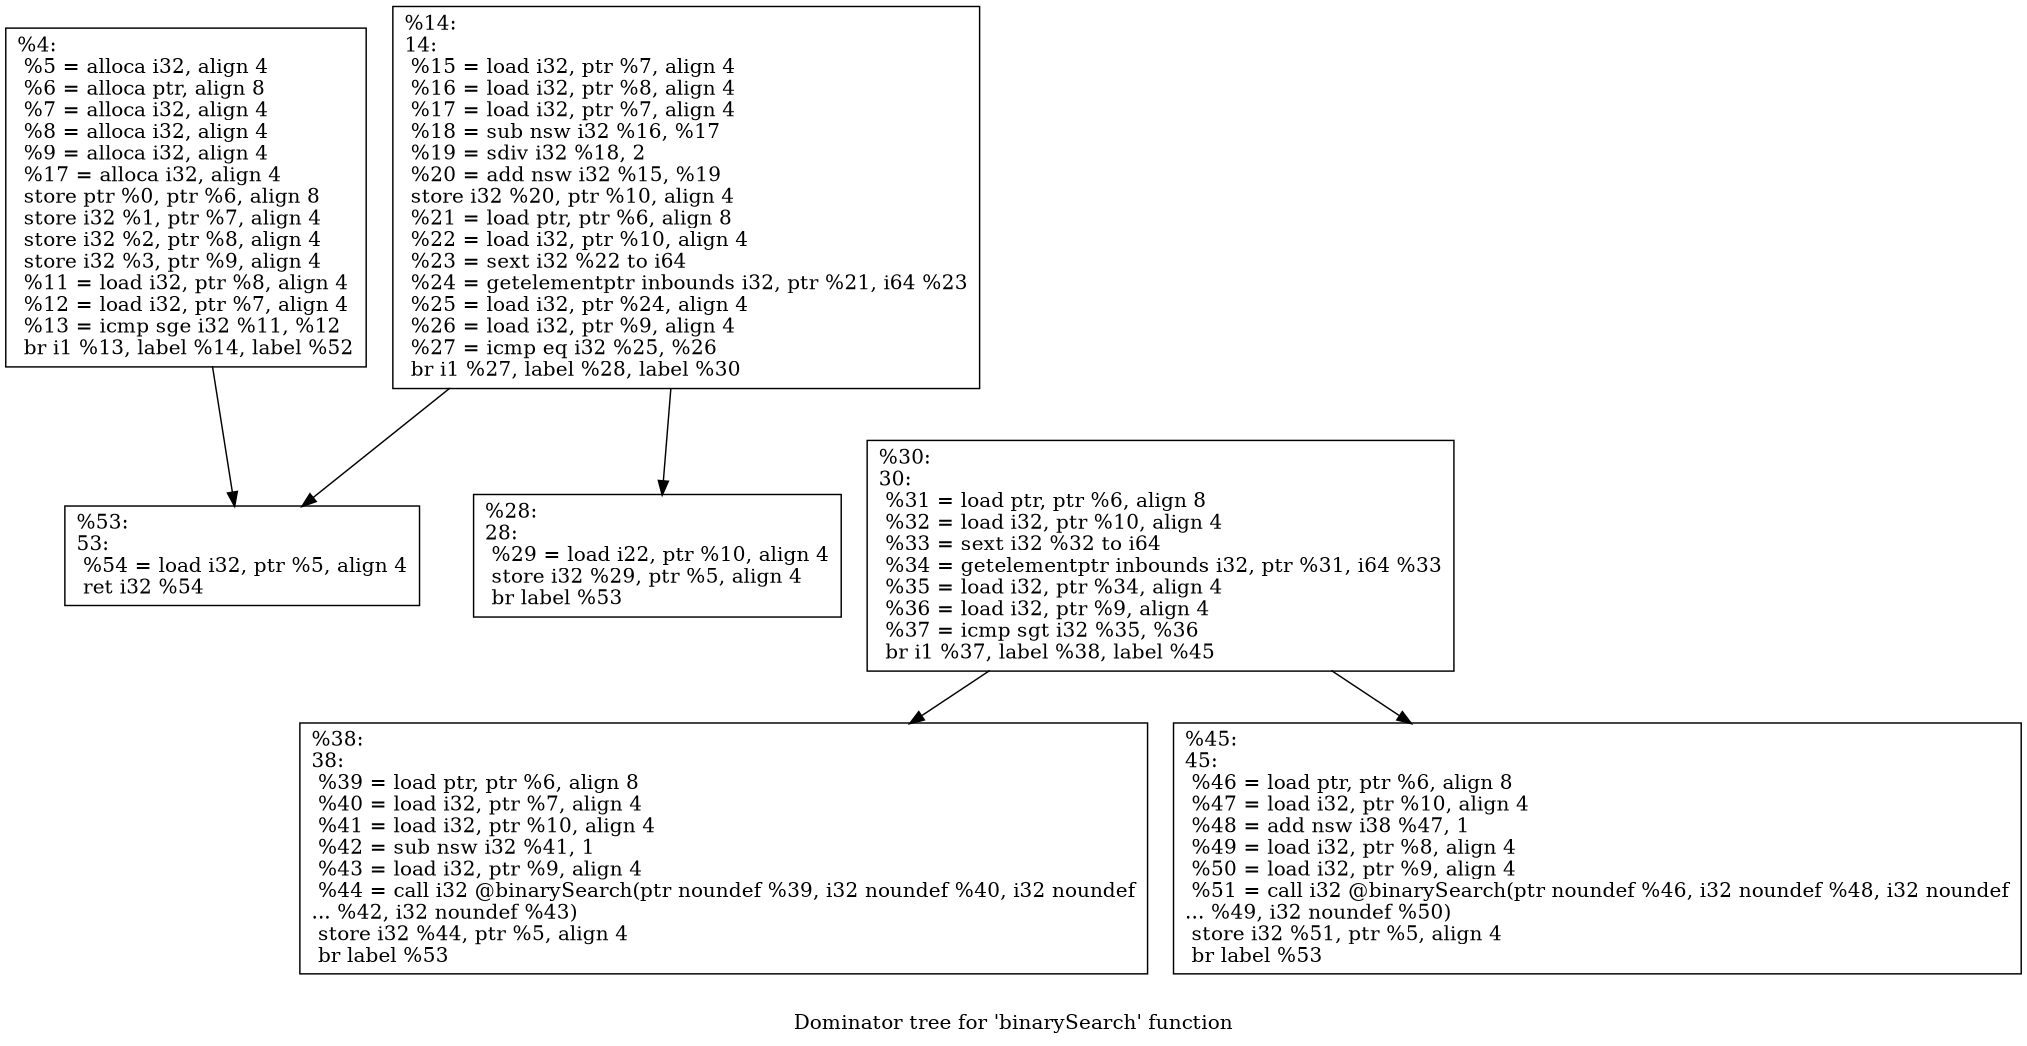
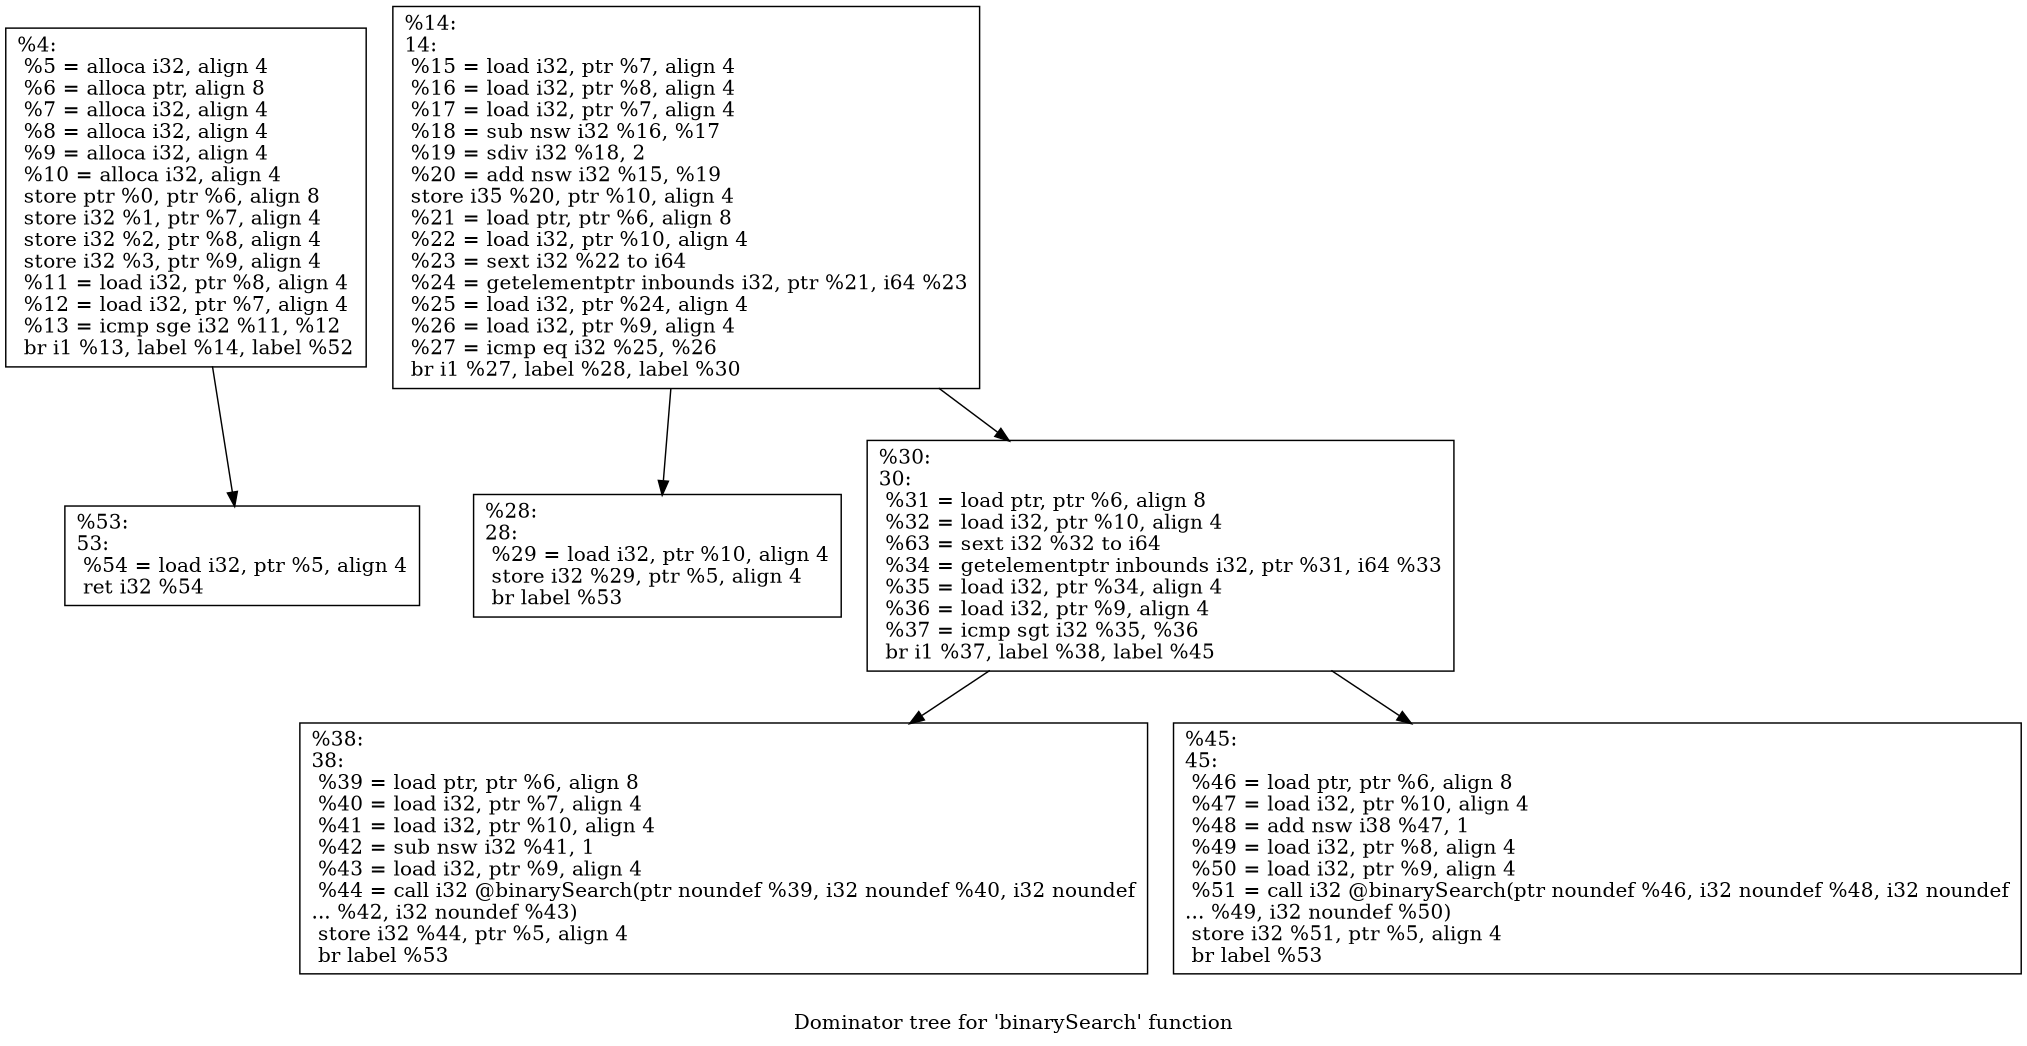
(150, 175) -> (150, 175)
(569, 197) -> (569, 197)
(382, 443) -> (968, 410)
(1020, 544) -> (1020, 544)
(657, 555) -> (657, 555)
